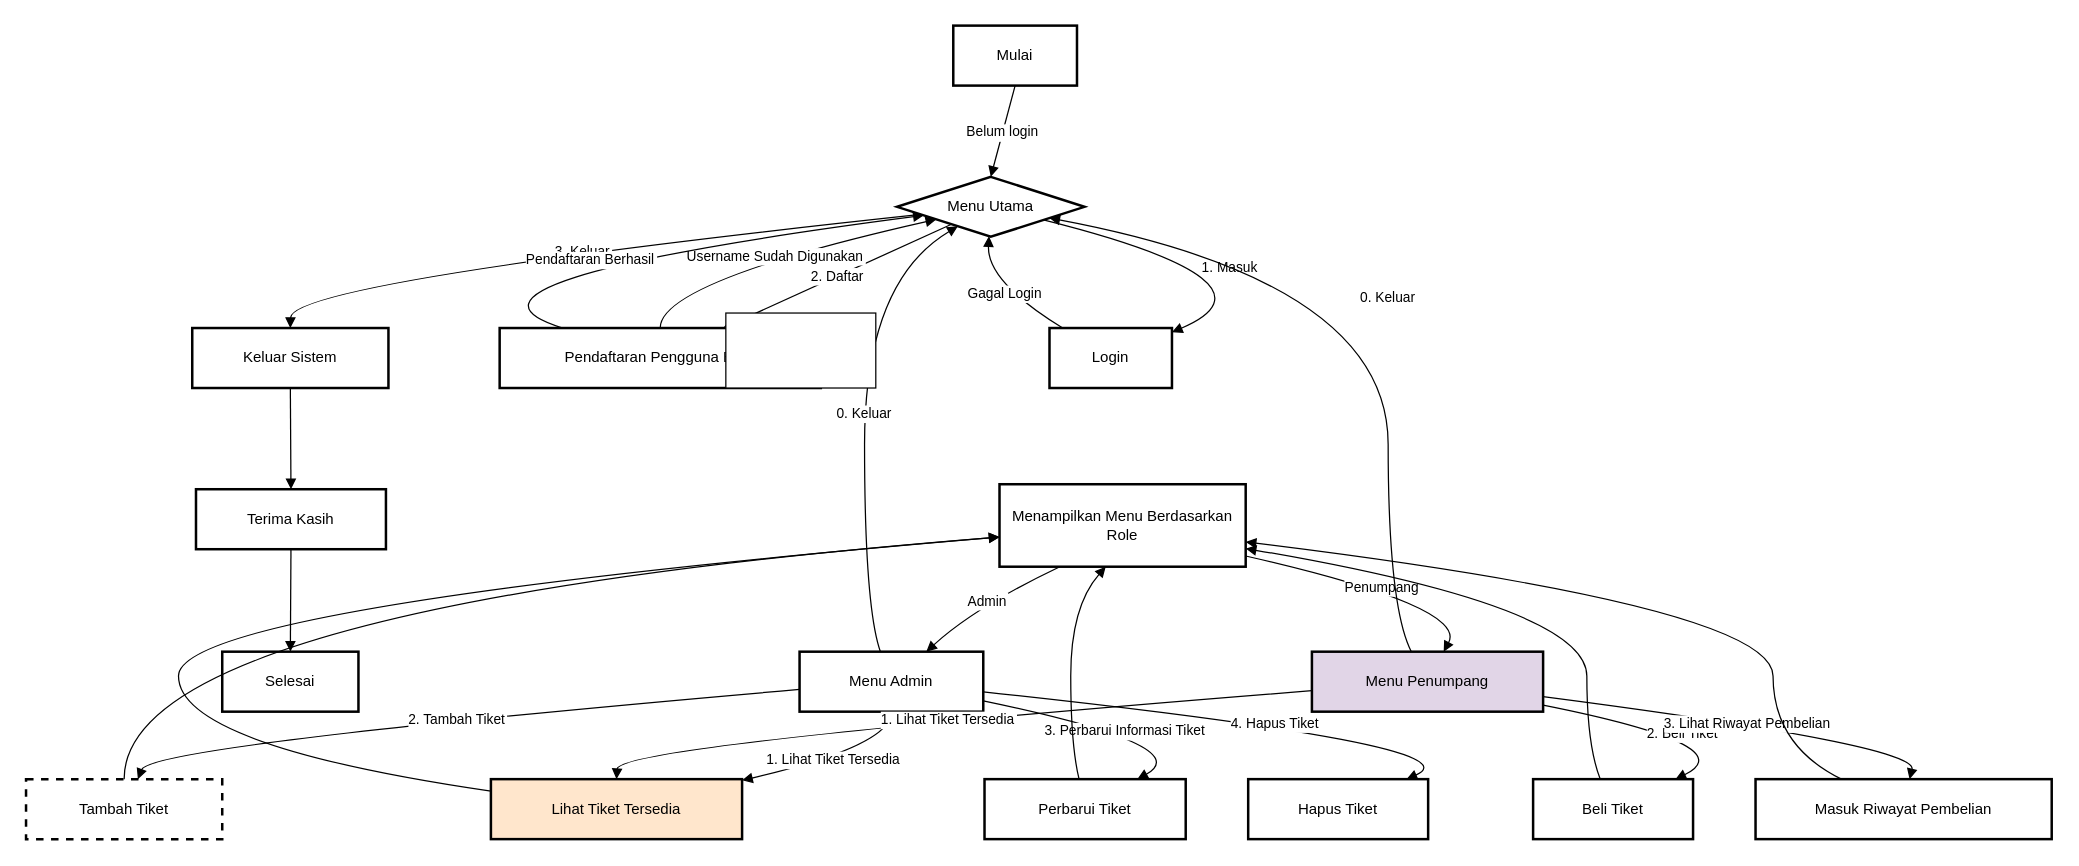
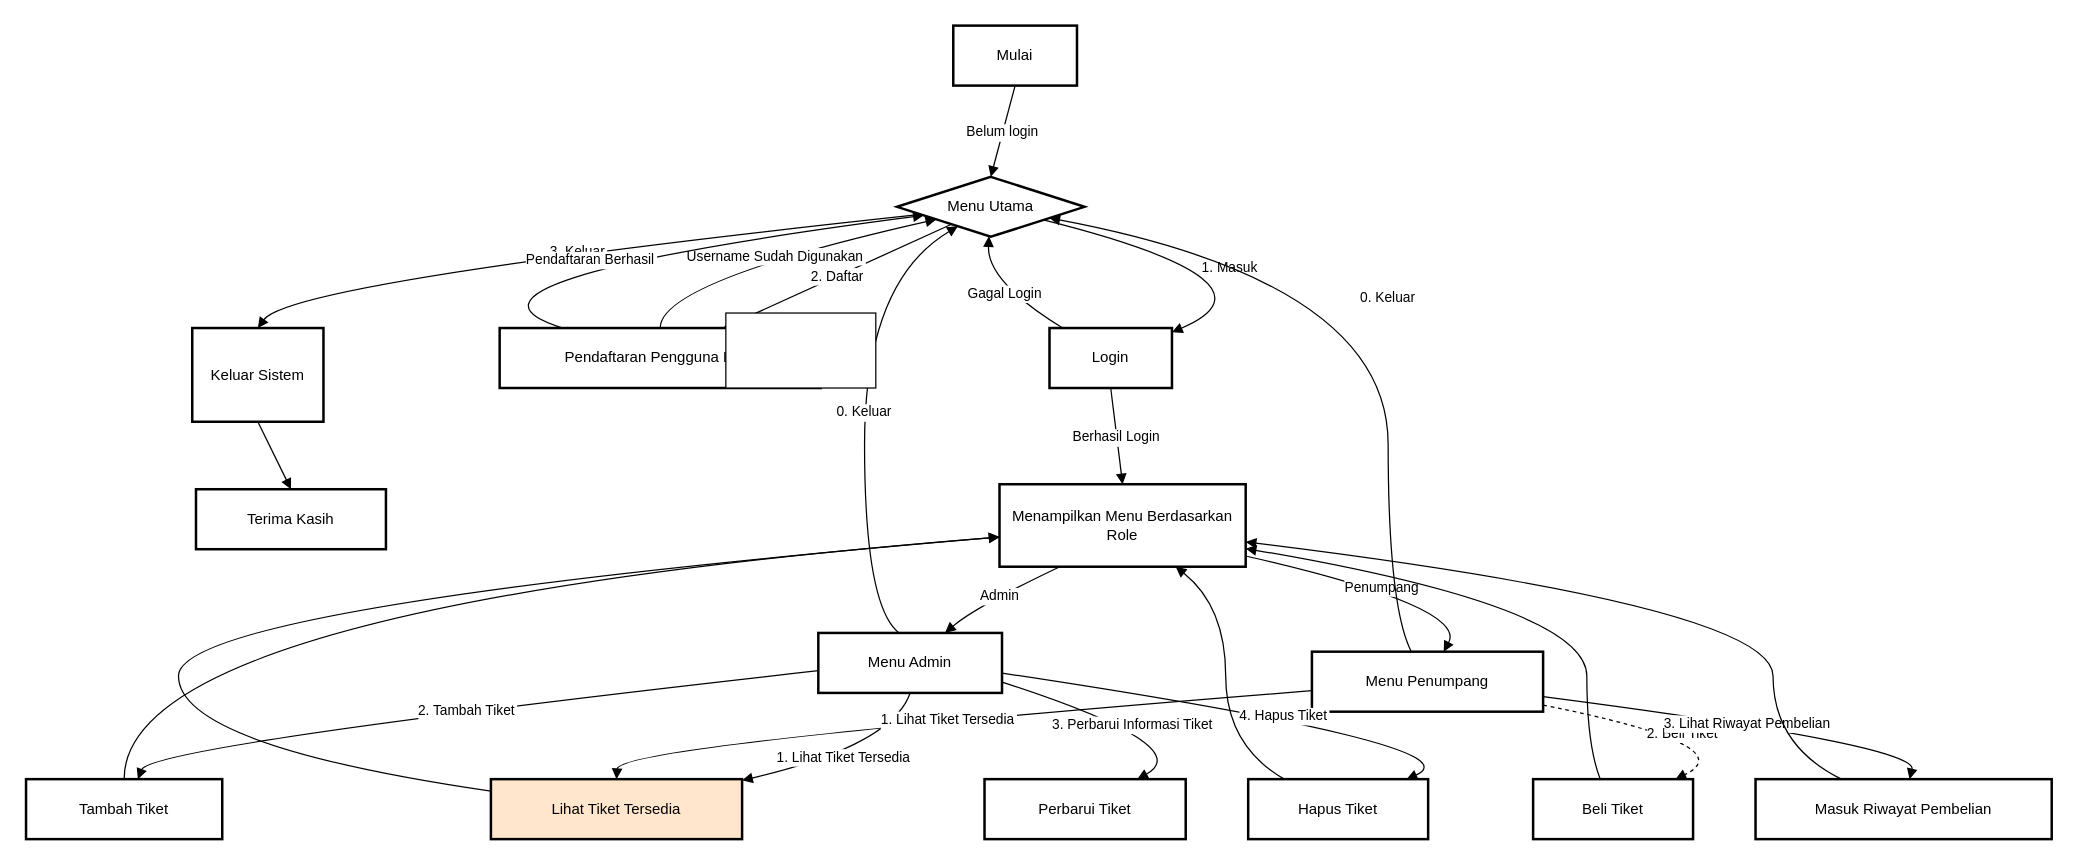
(290, 358) -> (258, 375)
none -> (1116, 431)
(290, 596) -> none
(1073, 637) -> none
none -> (1226, 681)
(290, 682) -> none
(891, 682) -> (910, 663)
(1428, 682) -> (1428, 682)
(1596, 717) -> (1596, 717)
(124, 809) -> (124, 809)
